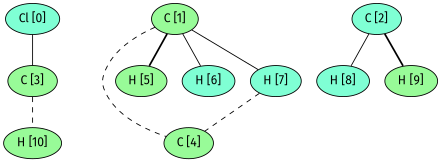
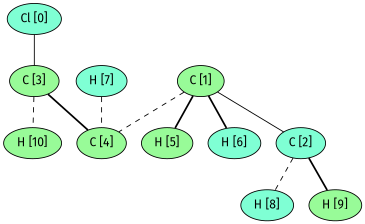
(192, 50) -> (218, 112)
(225, 50) -> (251, 112)
(360, 50) -> (284, 174)
none -> (68, 112)
